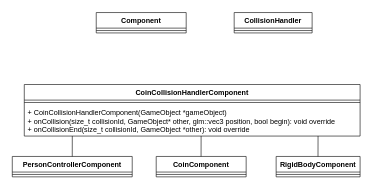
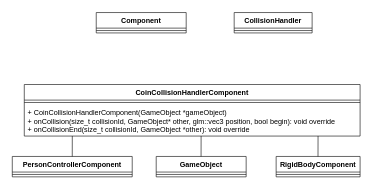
(201, 164) -> (201, 164)
